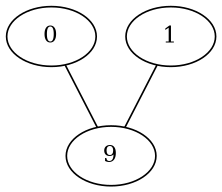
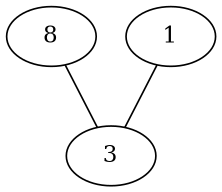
(51, 36) -> (51, 36)
(111, 156) -> (111, 156)
